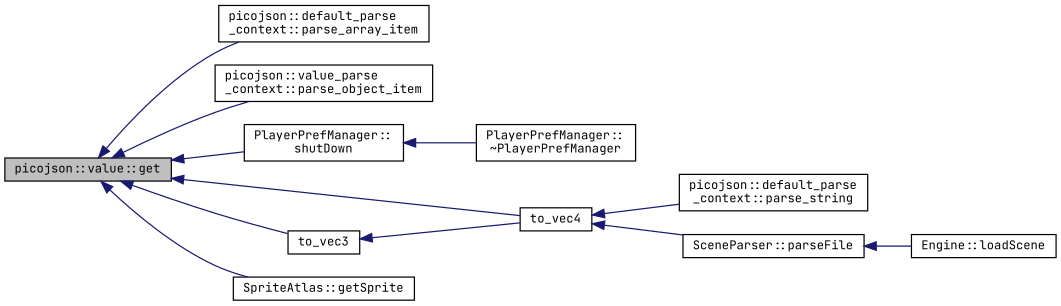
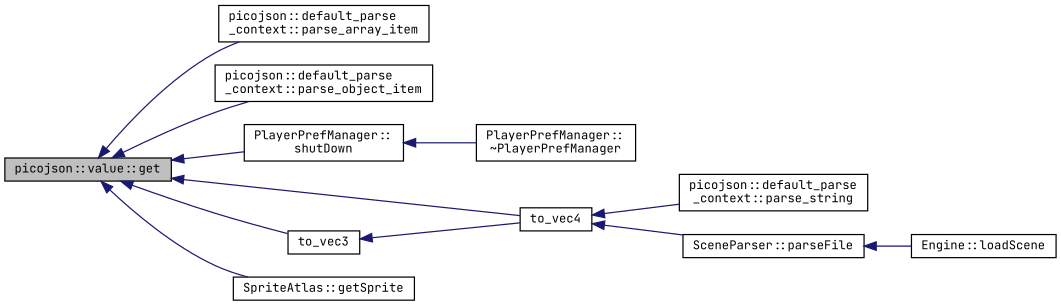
(324, 83) -> (324, 83)
